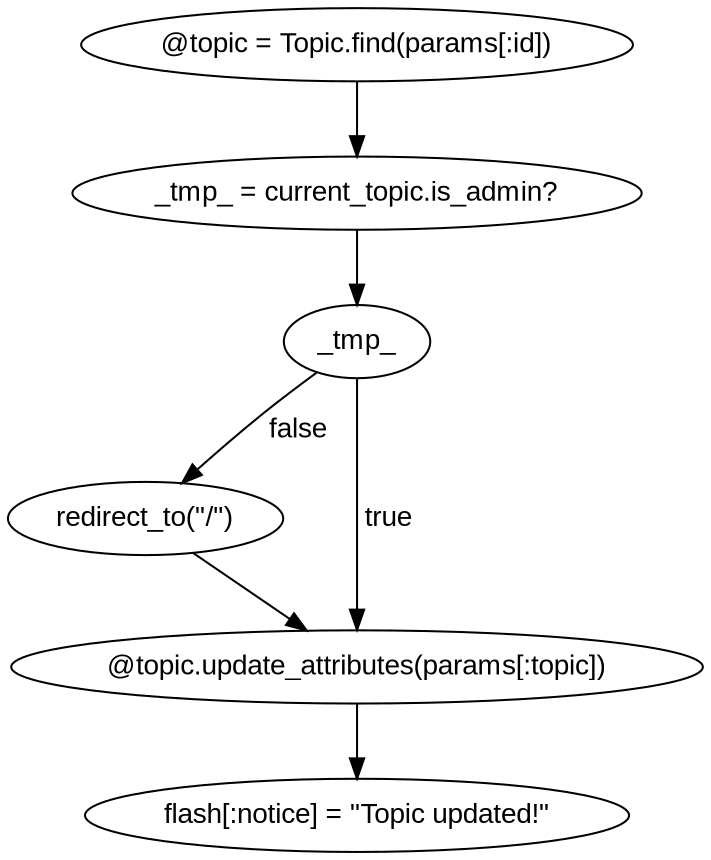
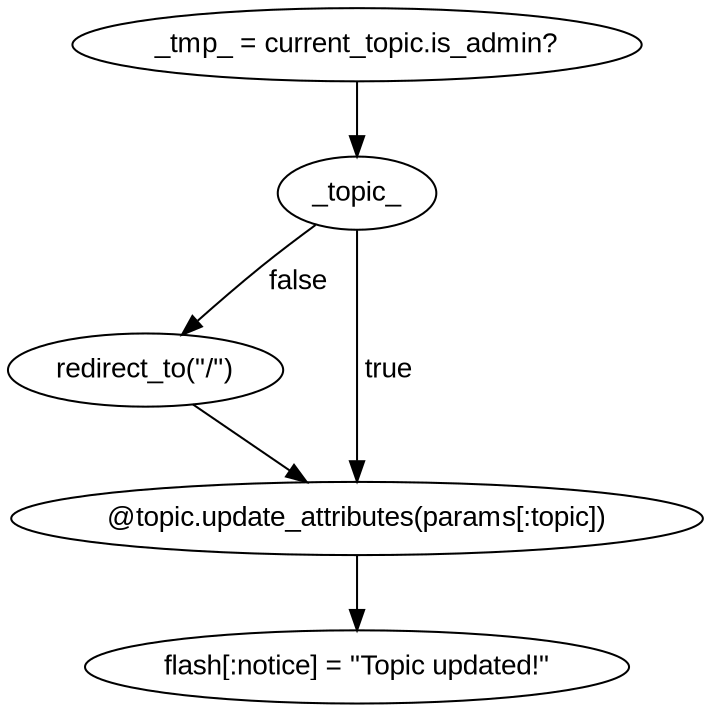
(357, 45) -> none
(357, 342) -> (357, 193)
